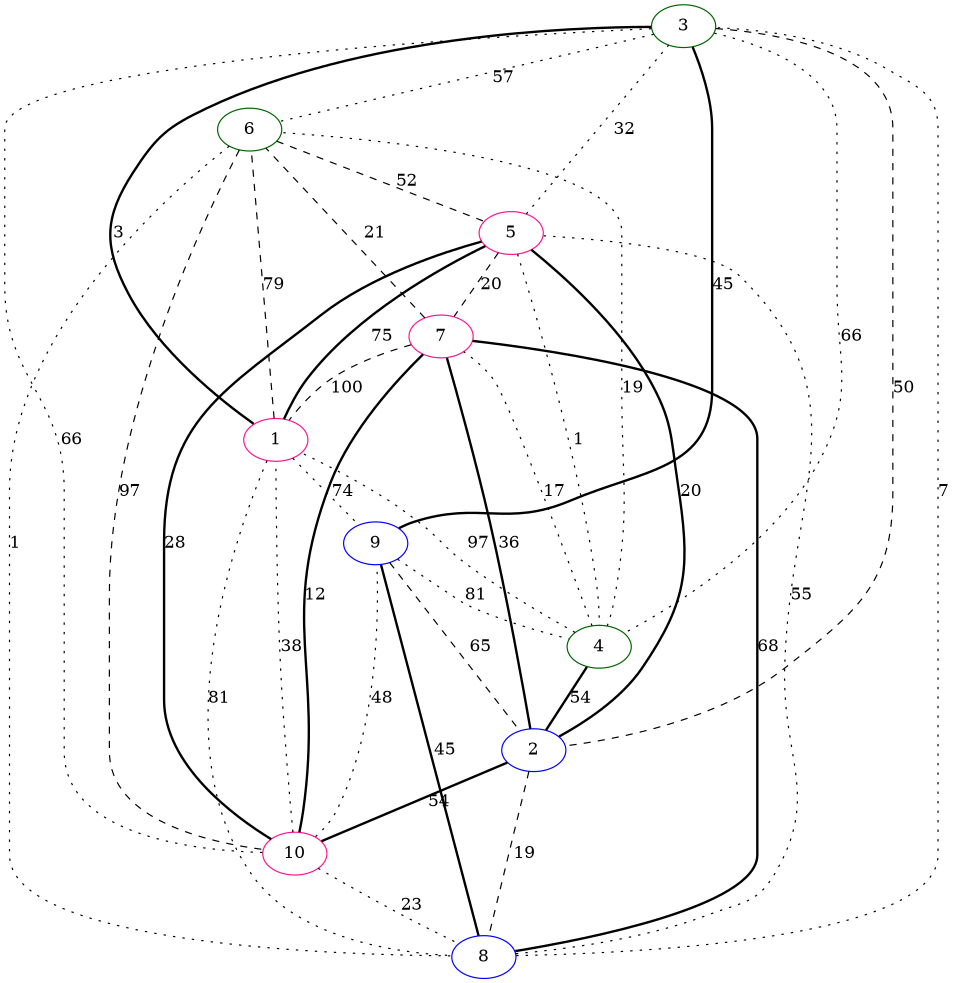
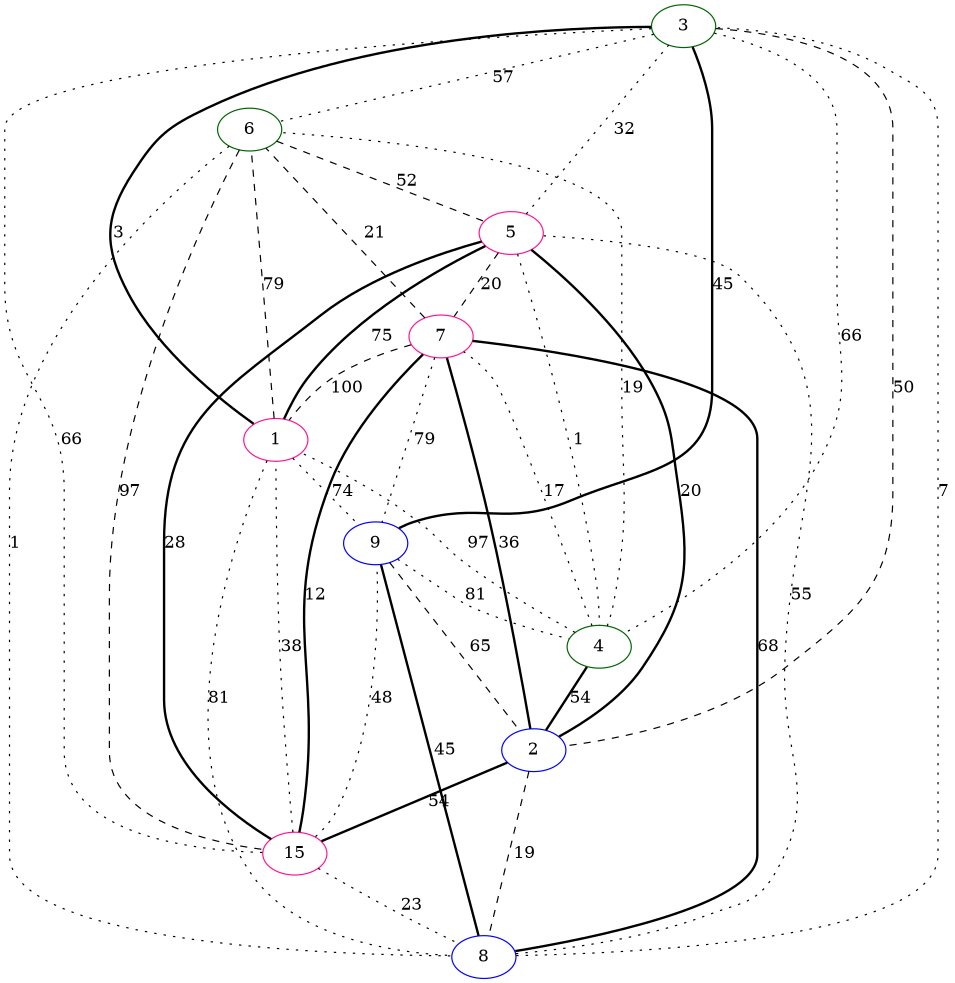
none -> (408, 440)
(295, 854) -> (295, 854)
